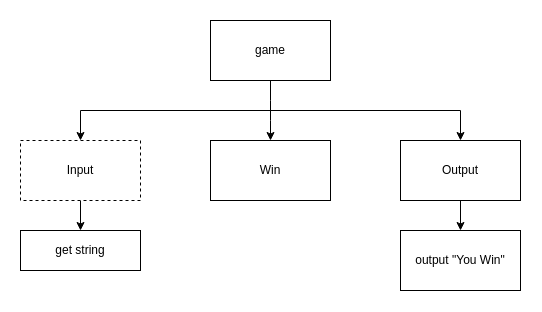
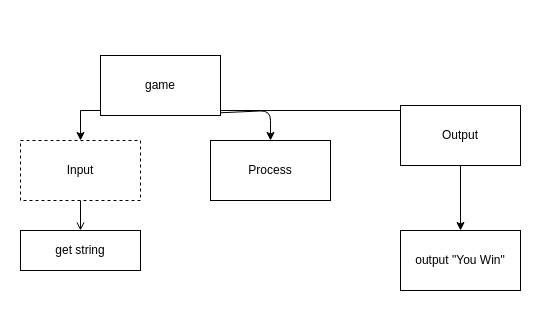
(271, 51) -> (161, 86)
(271, 171) -> (271, 171)
(461, 171) -> (461, 136)
(81, 222) -> (81, 224)
